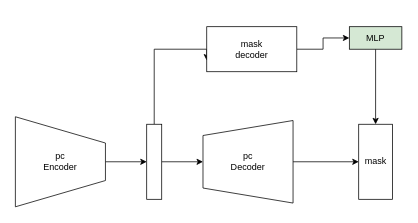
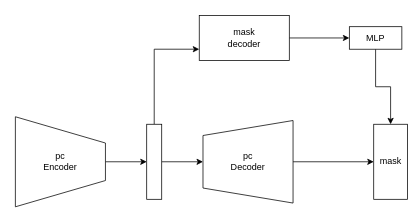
(375, 38) -> (375, 38)
(252, 49) -> (244, 38)
(375, 162) -> (390, 162)
